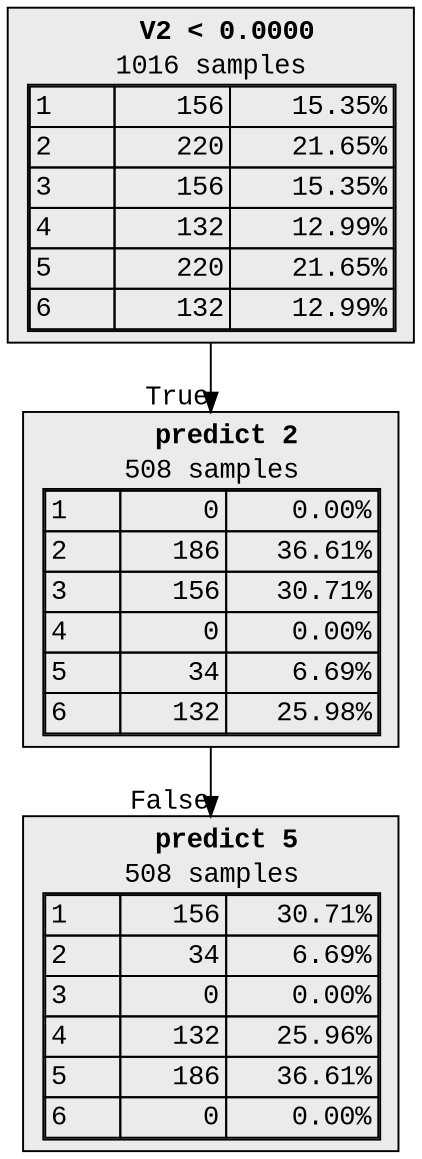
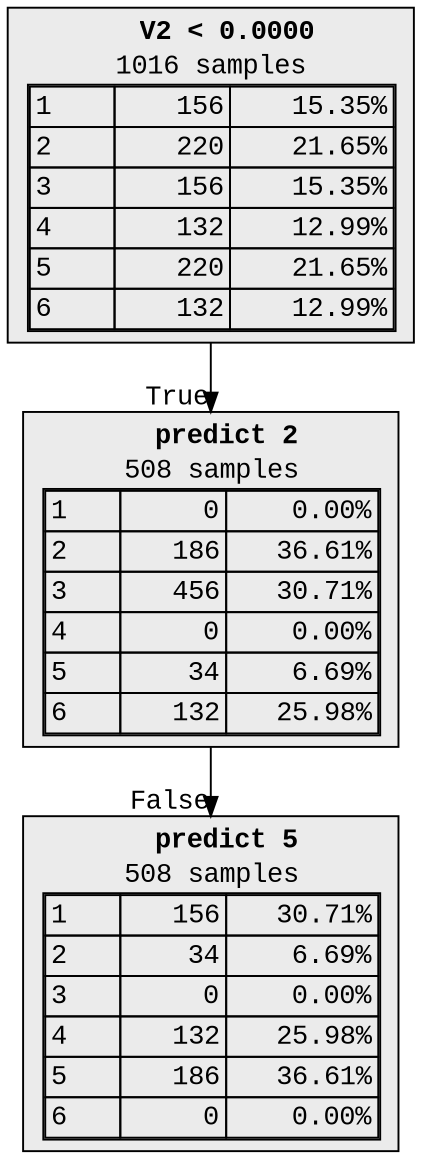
(196, 591) -> (196, 591)
(324, 1036) -> (324, 1036)
